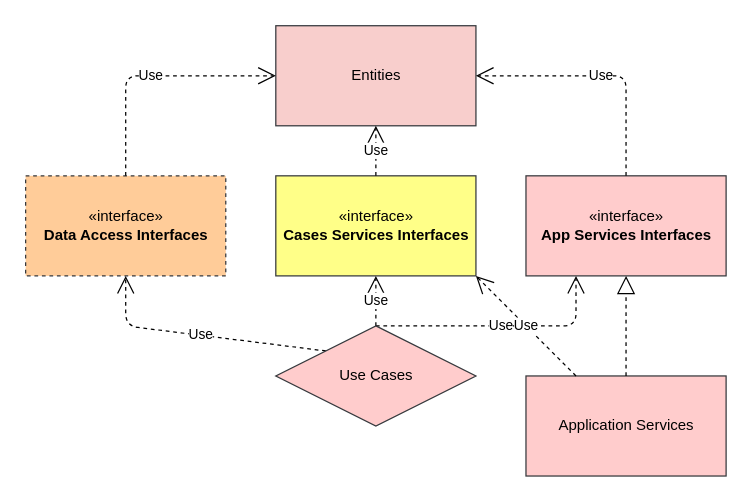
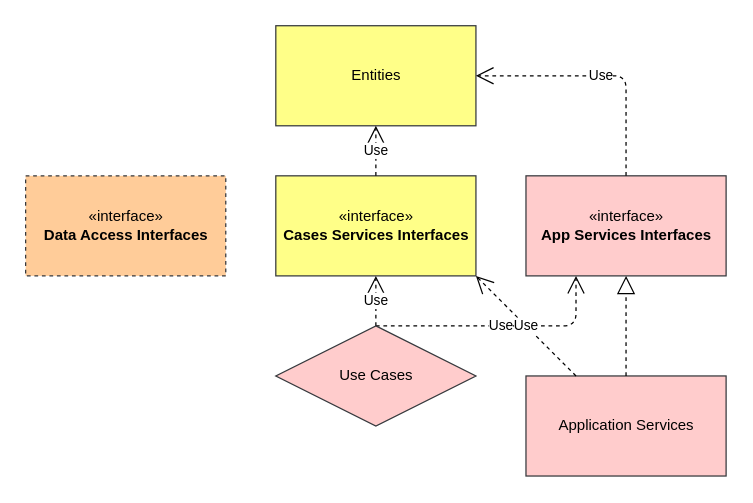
(154, 76) -> none
(376, 76) -> (376, 76)
(208, 336) -> none
